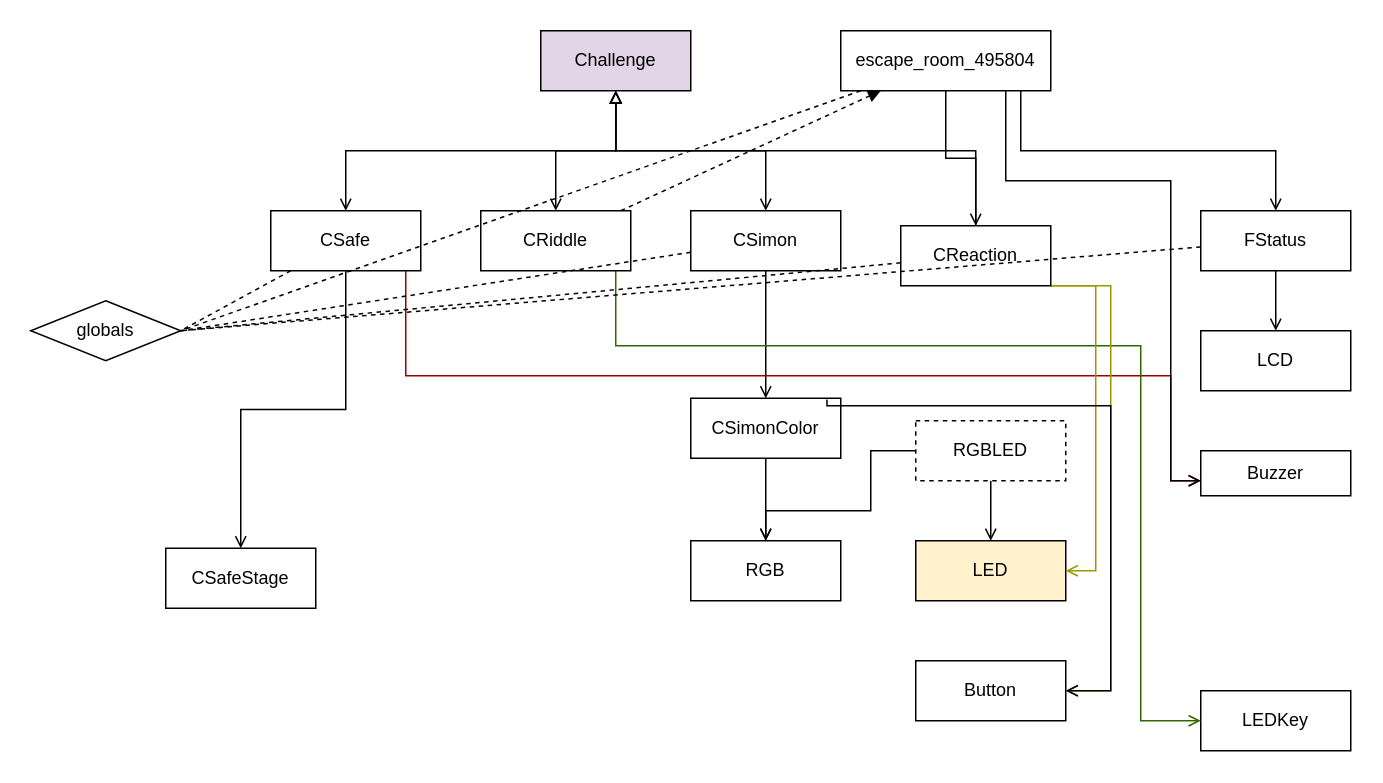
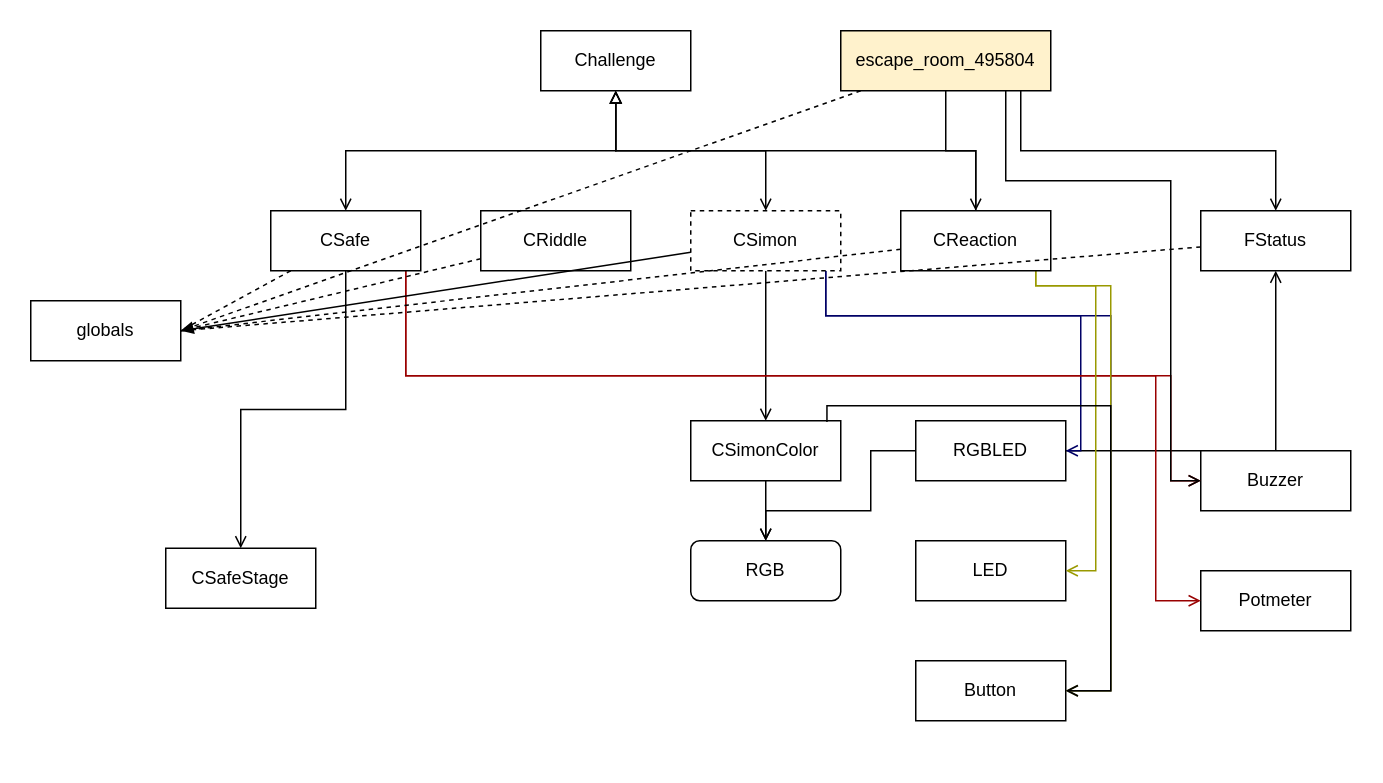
(616, 61) -> (616, 61)
(946, 61) -> (946, 61)
(556, 180) -> none
(684, 181) -> (348, 291)
(766, 241) -> (766, 241)
(976, 256) -> (976, 241)
(1276, 272) -> none
(402, 297) -> (402, 297)
none -> (1093, 316)
(106, 331) -> (106, 331)
(1056, 346) -> none
(1276, 361) -> none
none -> (1081, 383)
(766, 428) -> (766, 451)
(991, 451) -> (991, 451)
(1276, 473) -> (1276, 481)
(991, 509) -> (1276, 392)
none -> (1156, 510)
(766, 571) -> (766, 571)
(991, 571) -> (991, 571)
none -> (1276, 601)
(1276, 721) -> none
